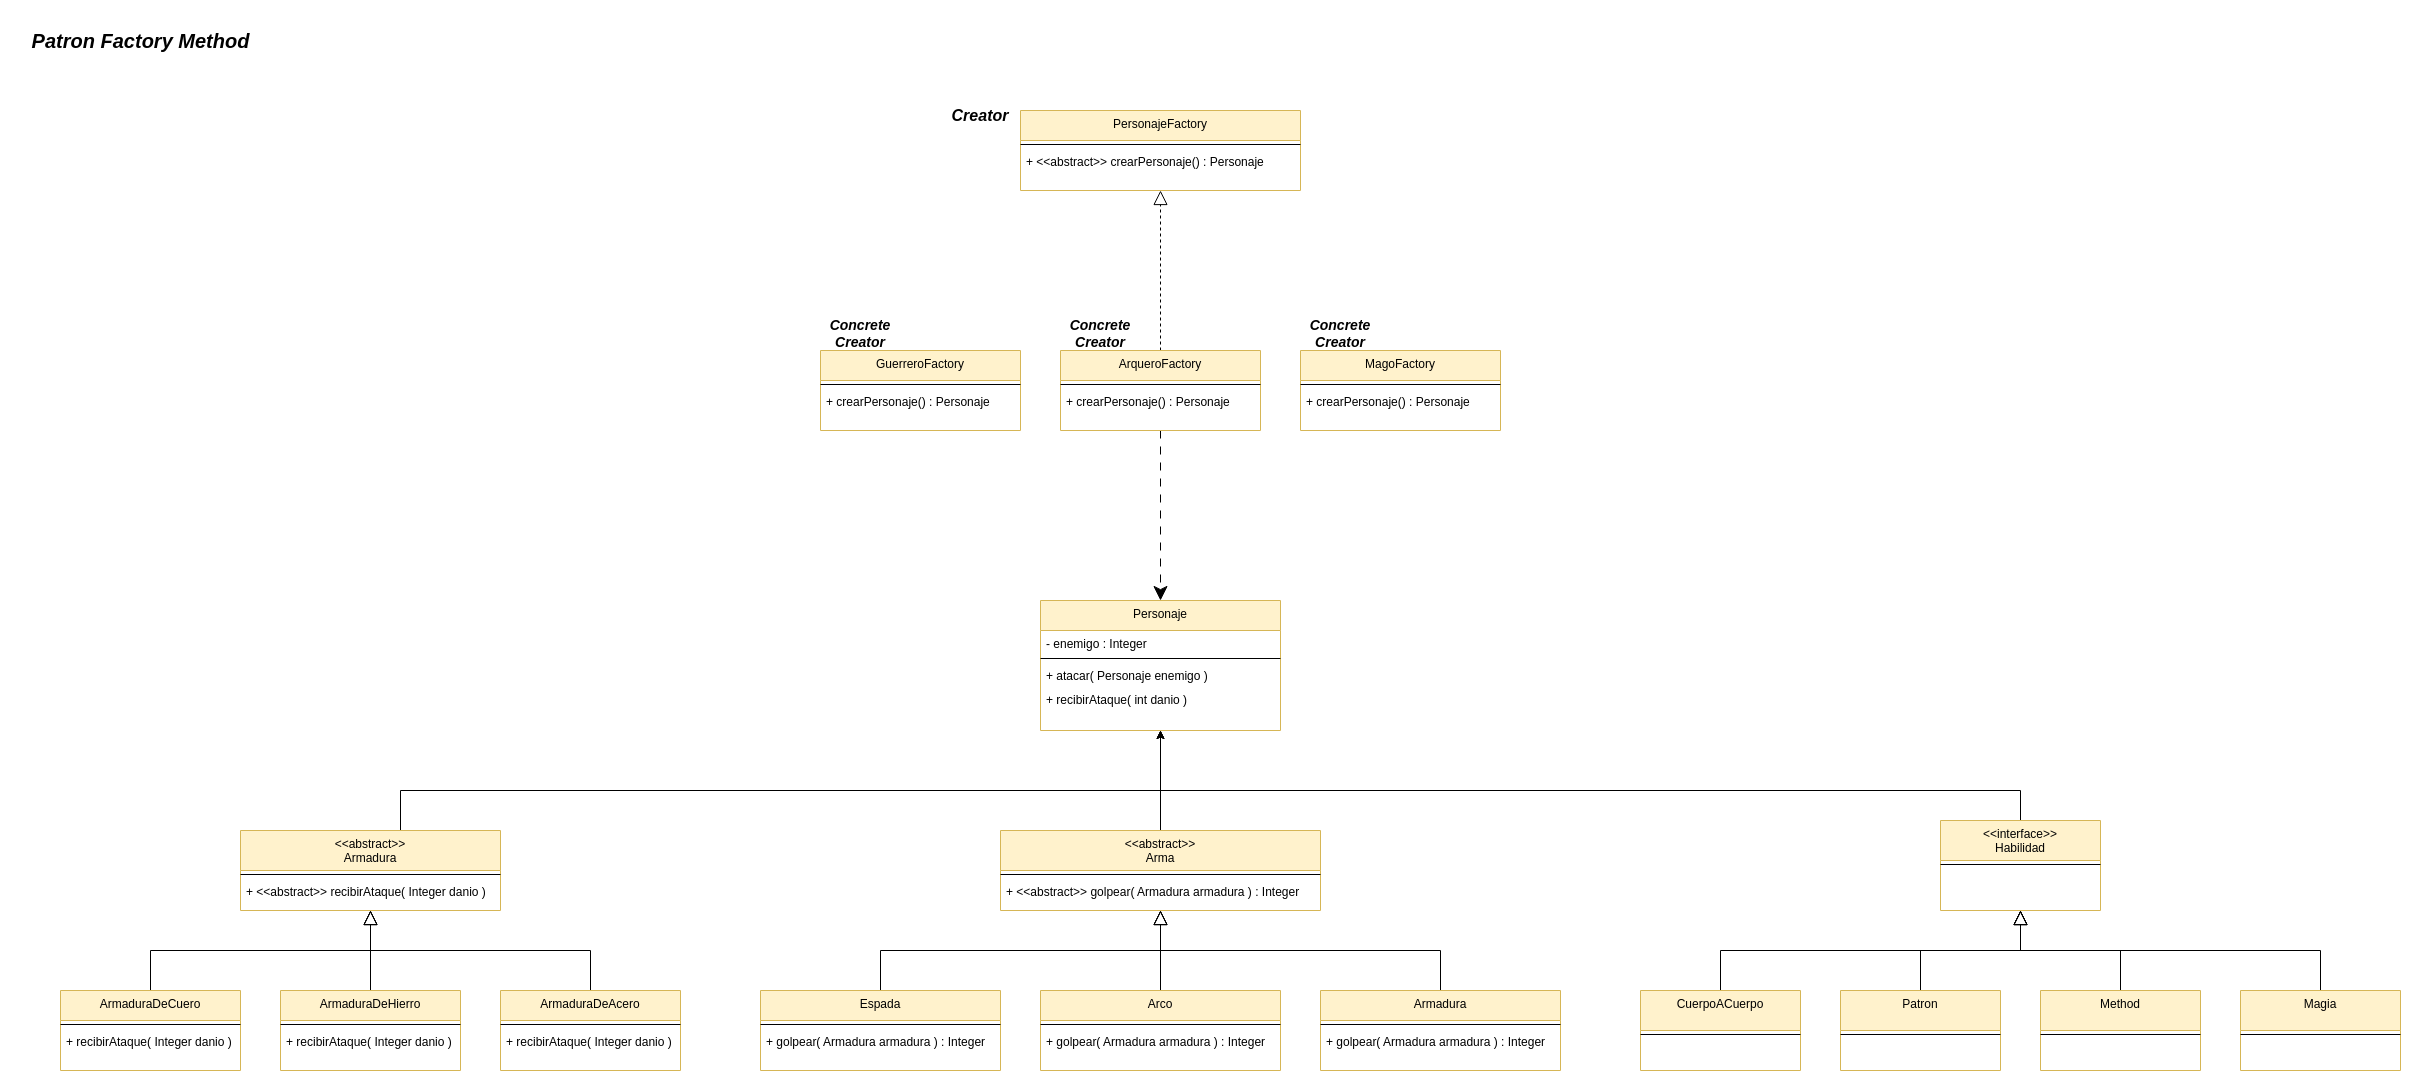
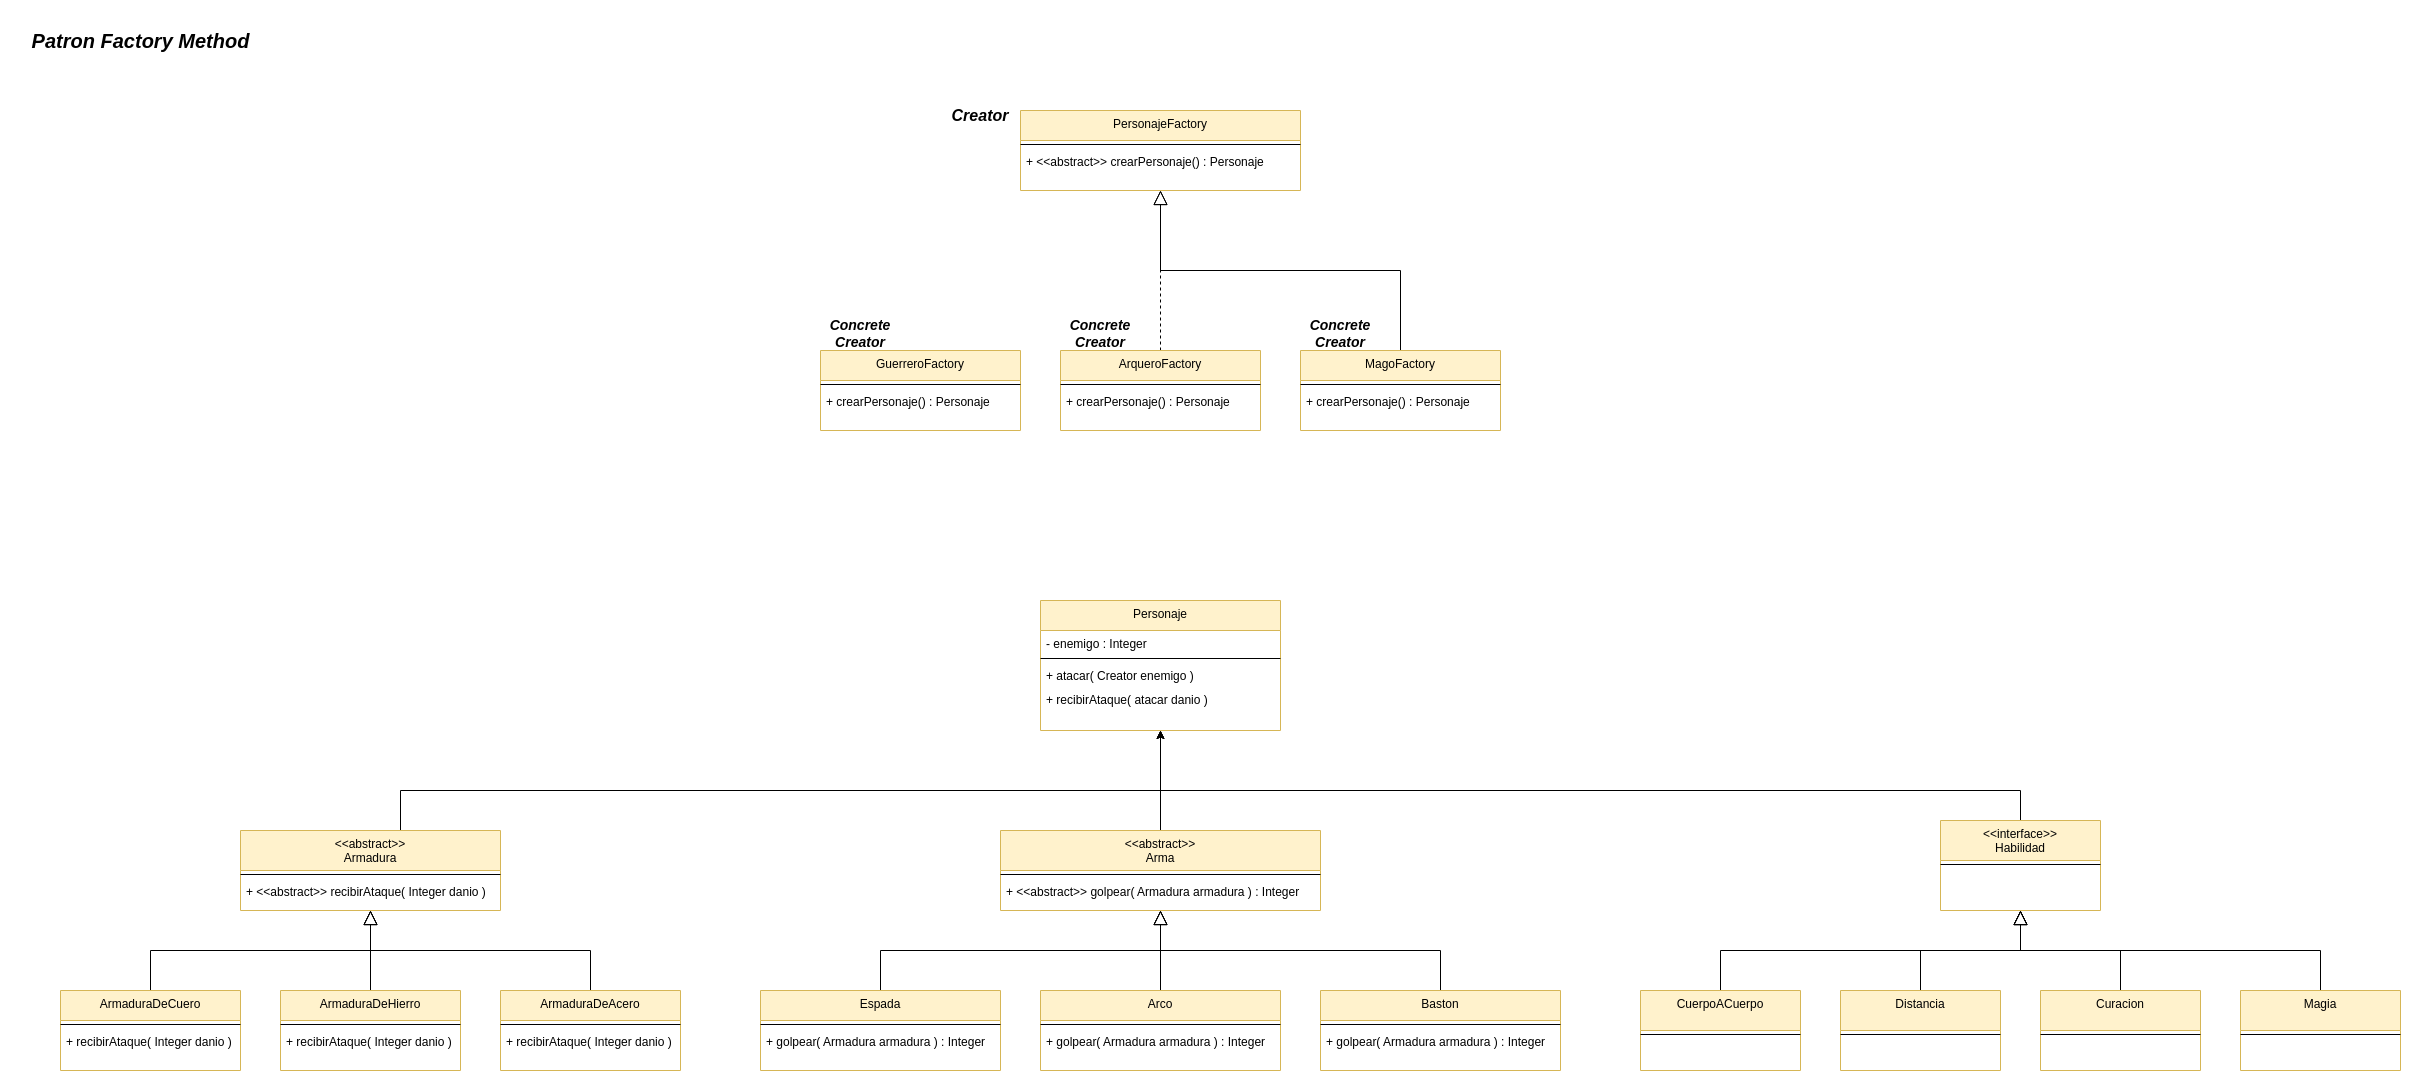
none -> (1322, 271)
(1161, 511) -> none
(1137, 676) -> (1130, 676)
(1129, 700) -> (1141, 700)
(1440, 1004) -> (1440, 1004)
(1920, 1004) -> (1920, 1004)
(2120, 1004) -> (2120, 1004)
